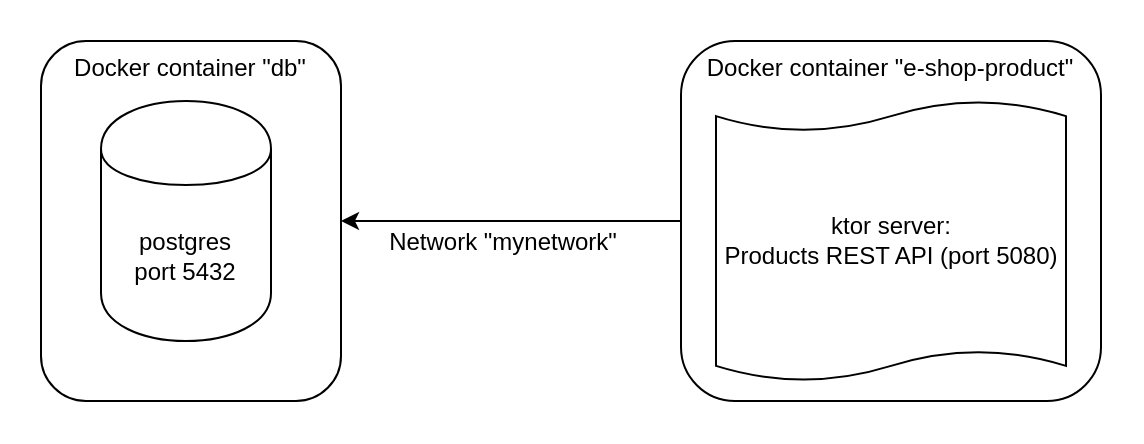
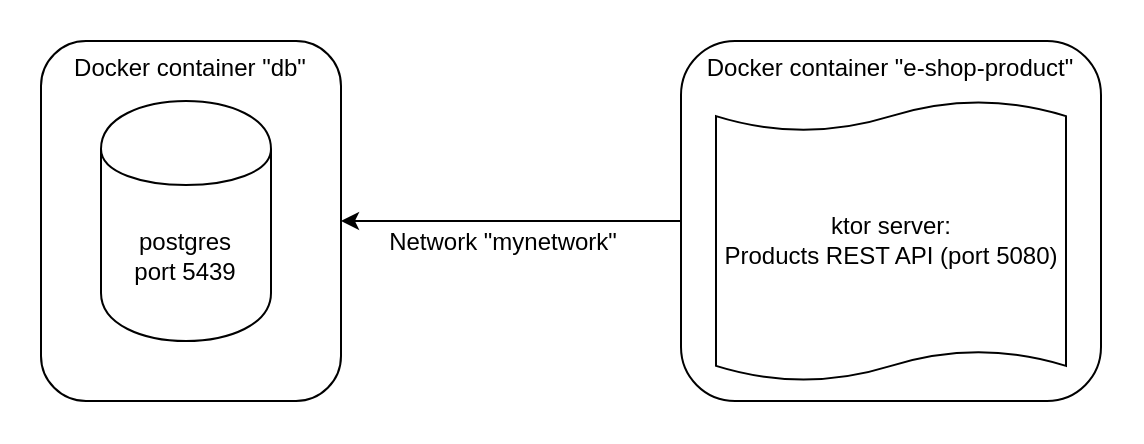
(186, 257) -> (186, 257)
